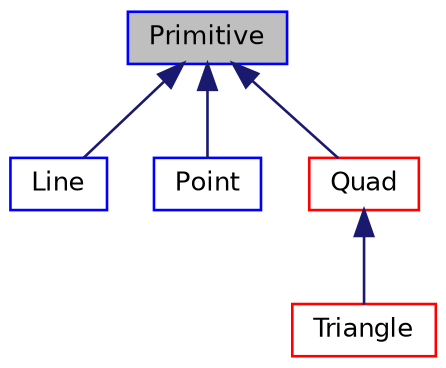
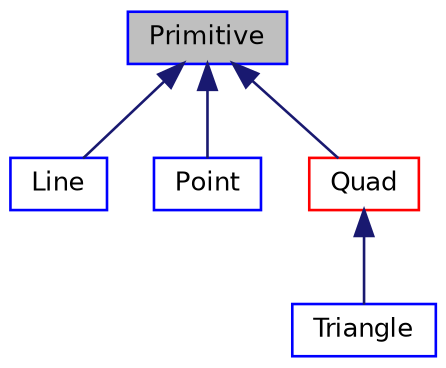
(364, 330) -> (364, 330)
